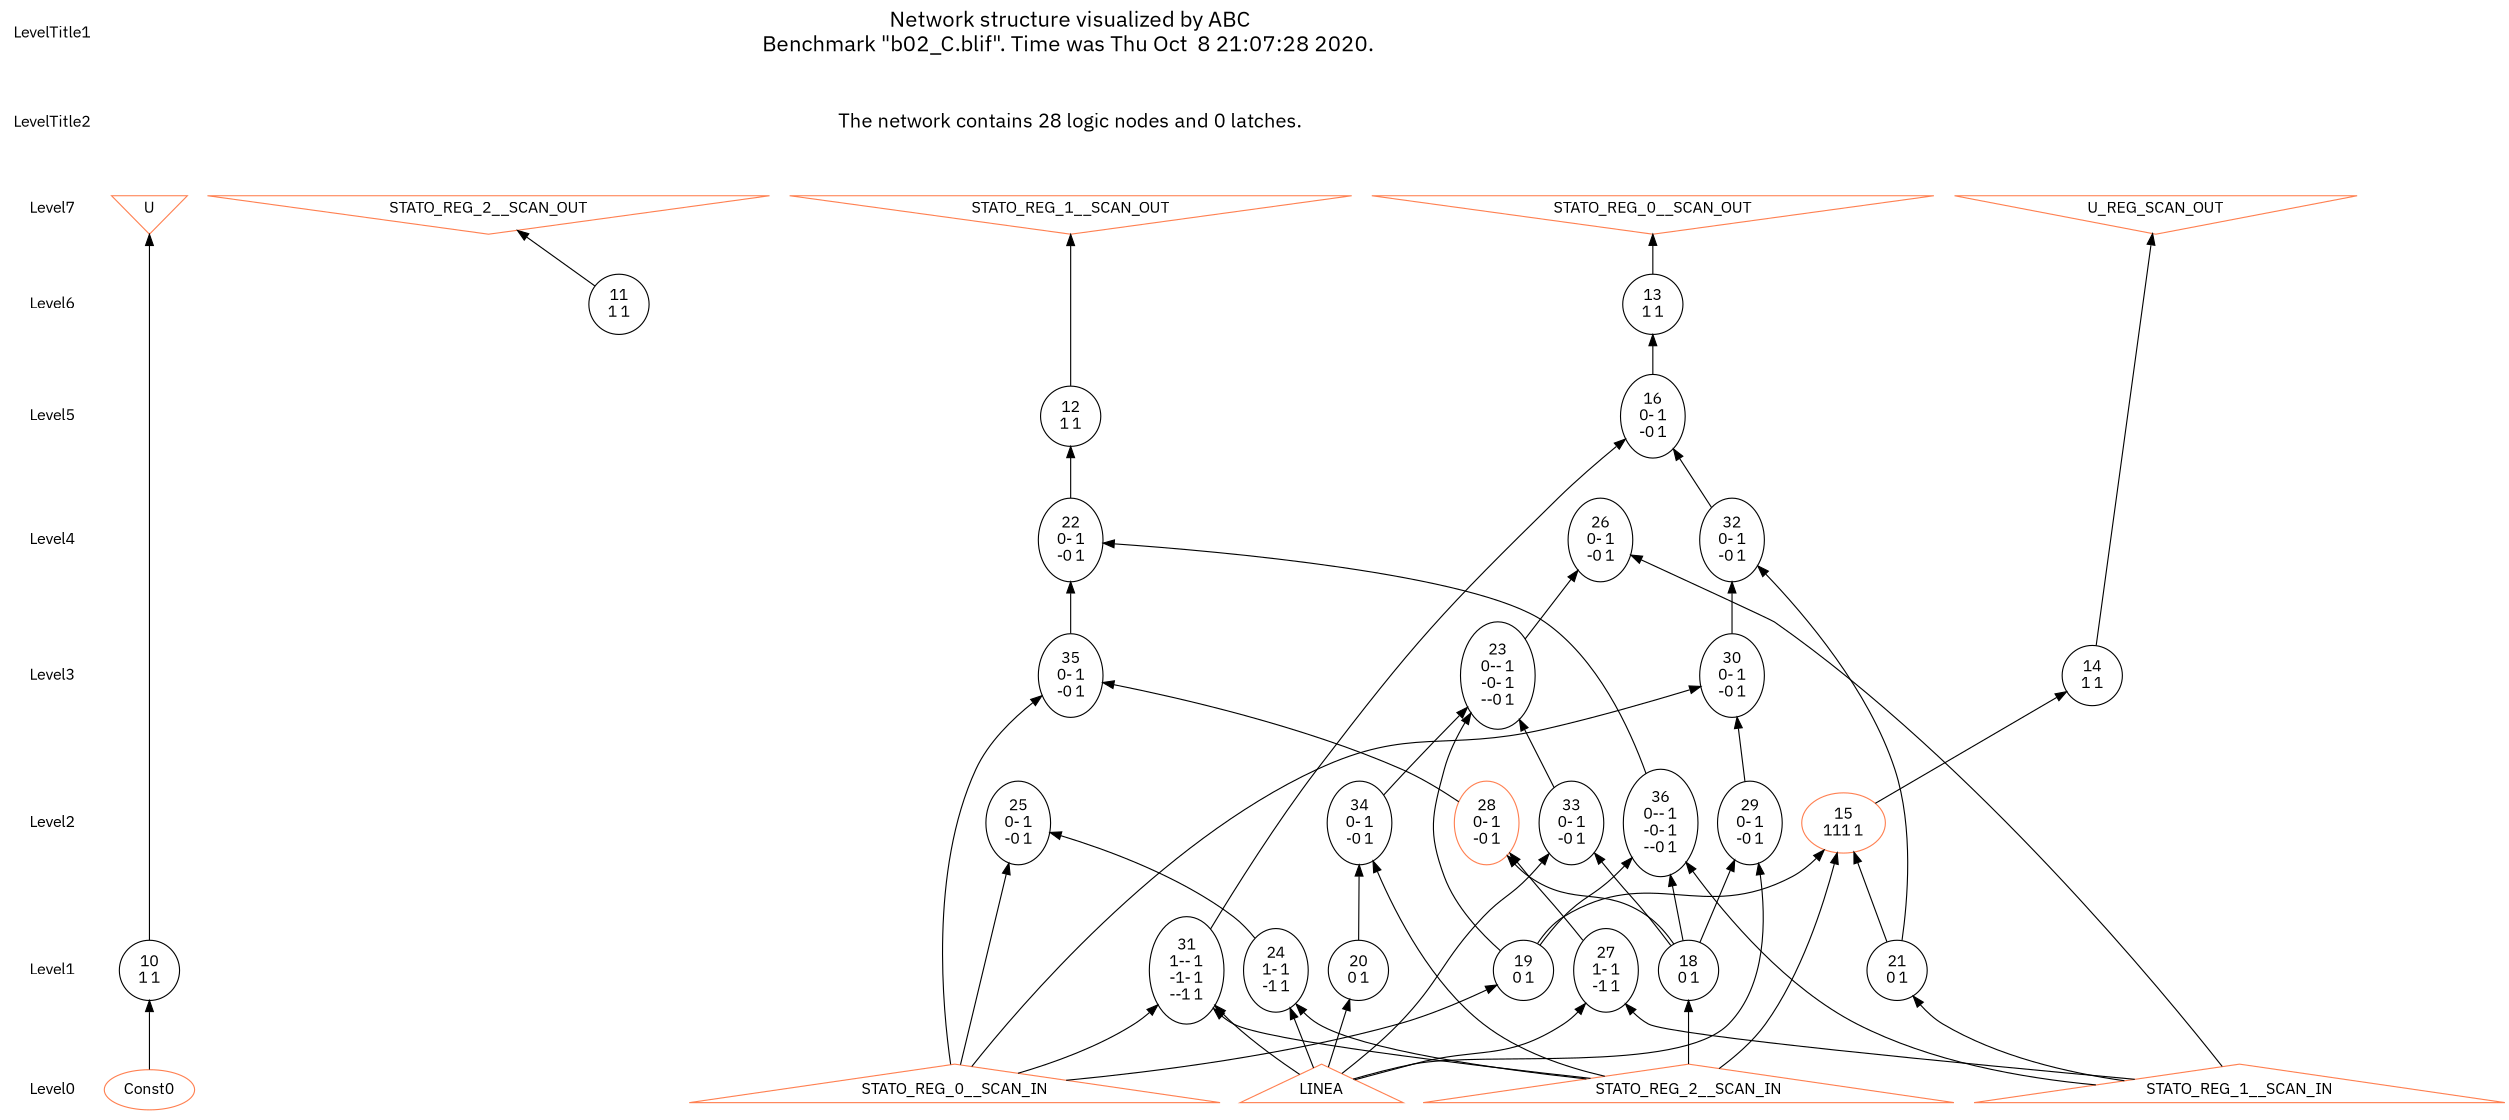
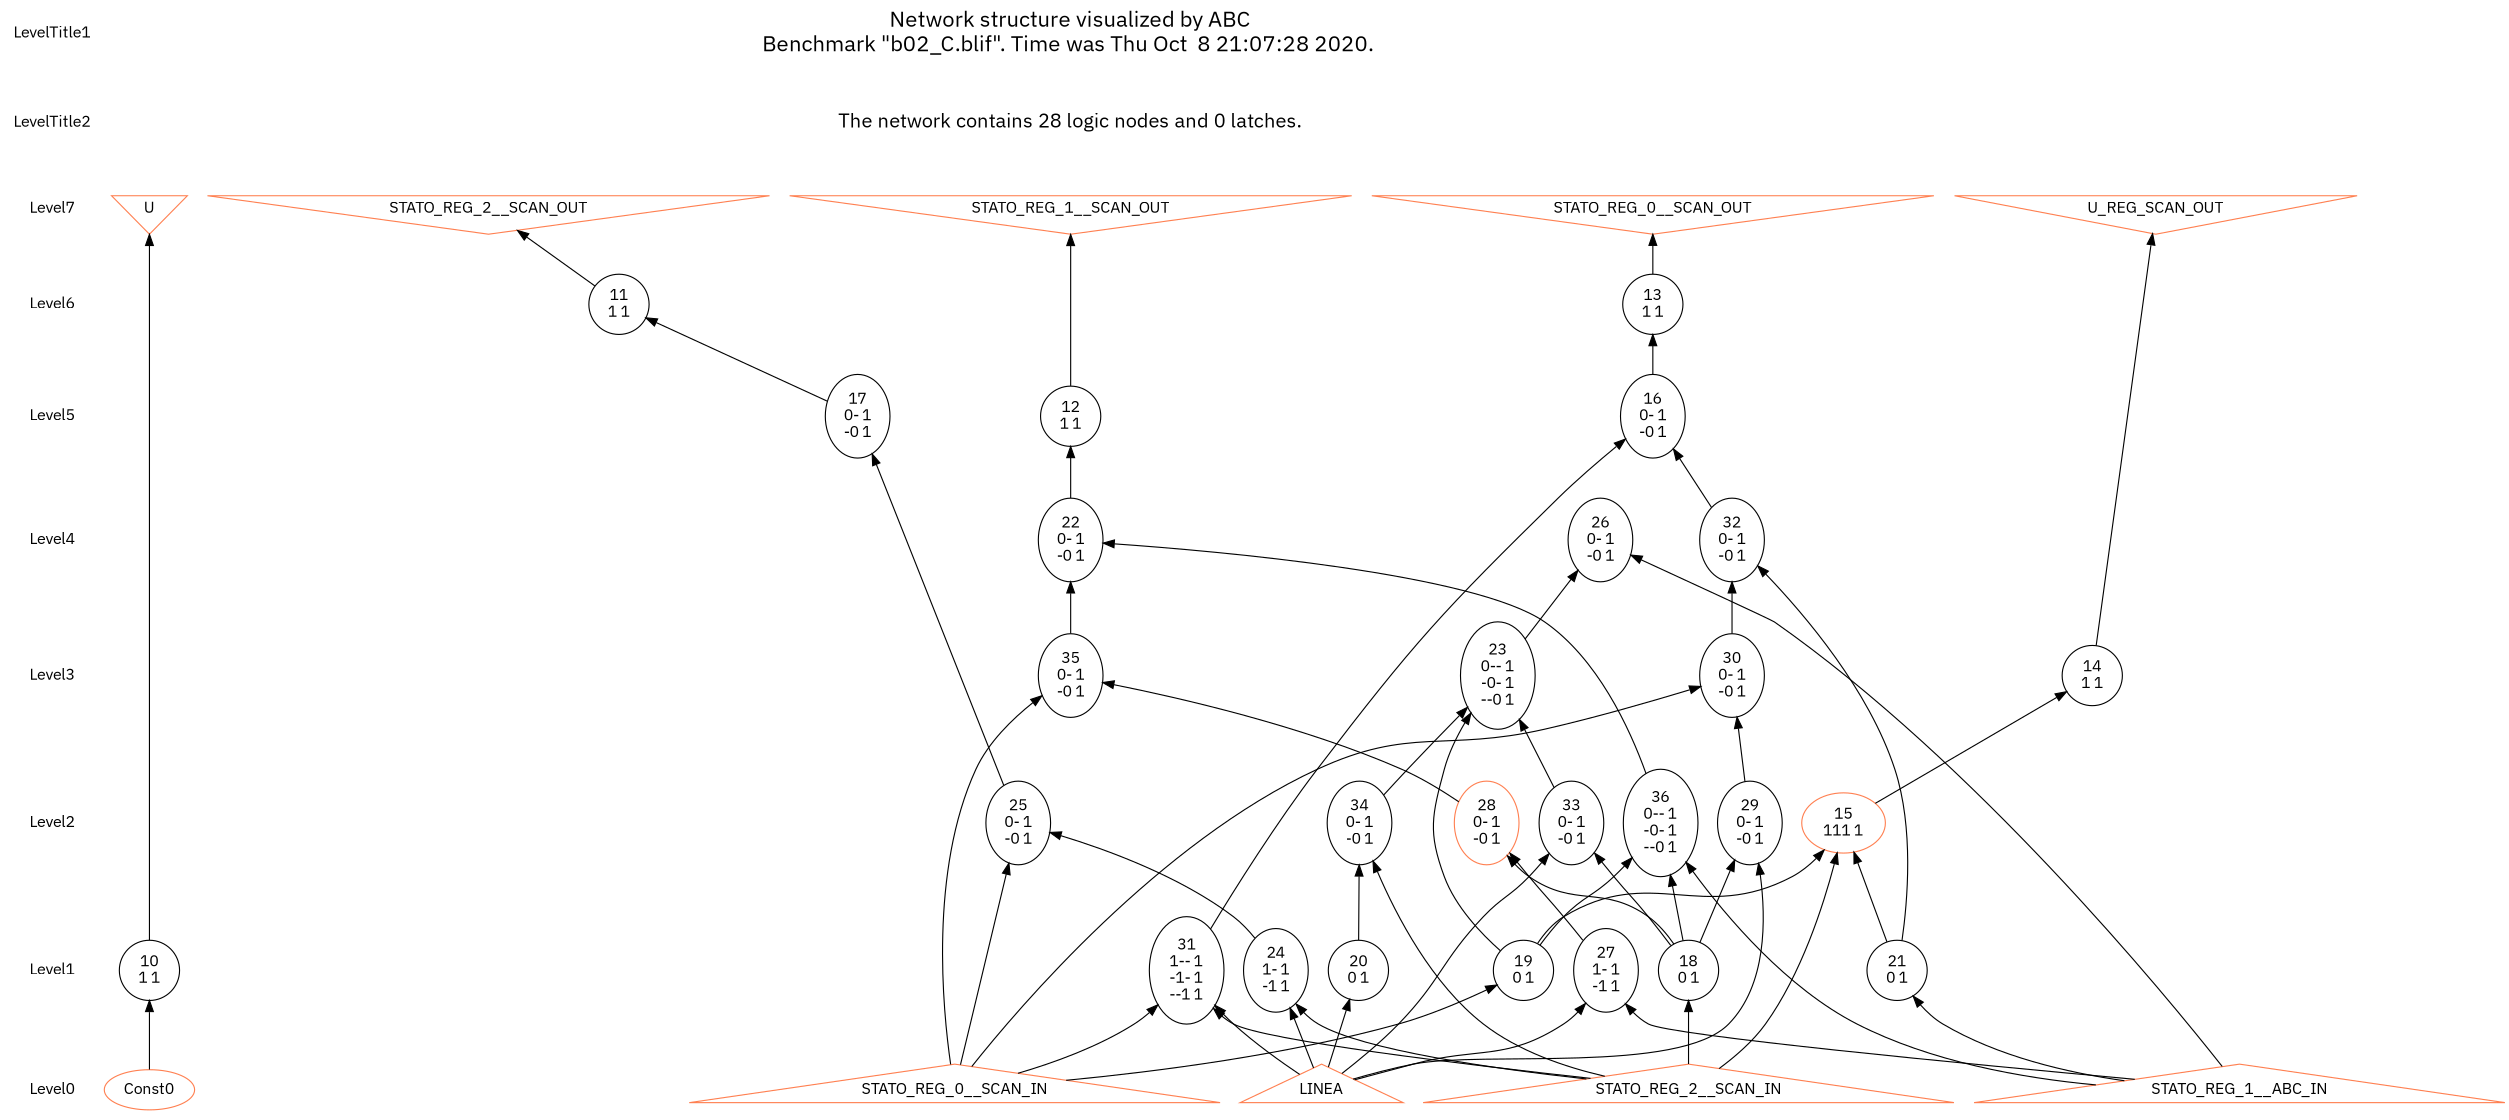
none -> (858, 416)
(2239, 1090) -> (2239, 1090)
